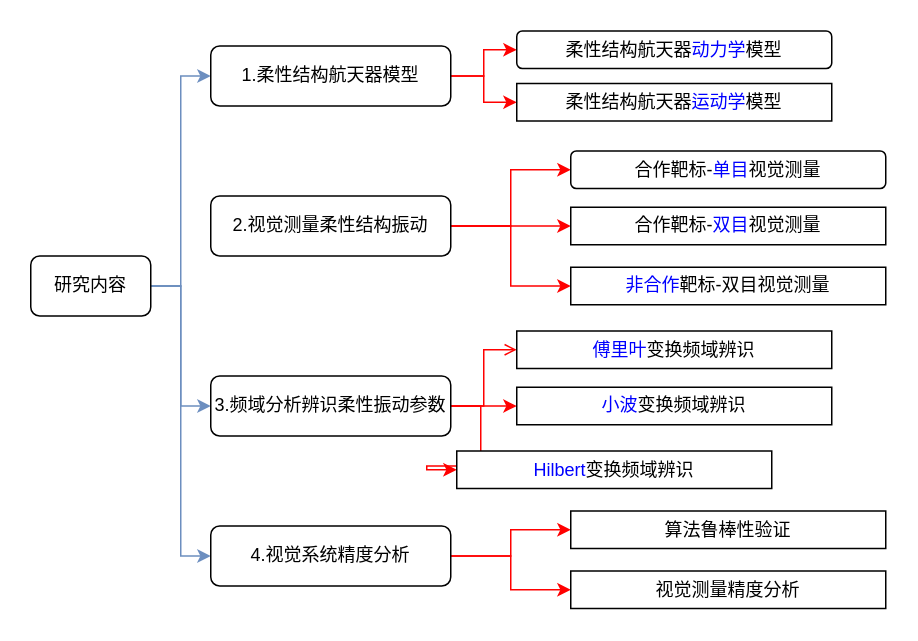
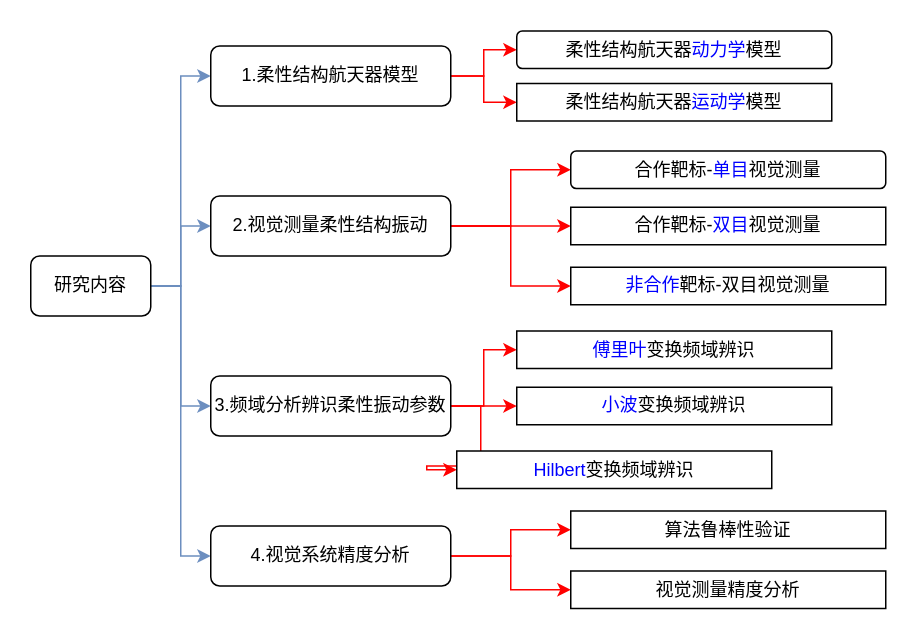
none -> (191, 226)
(507, 350) -> (505, 350)
